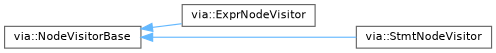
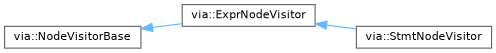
(255, 37) -> (341, 27)
